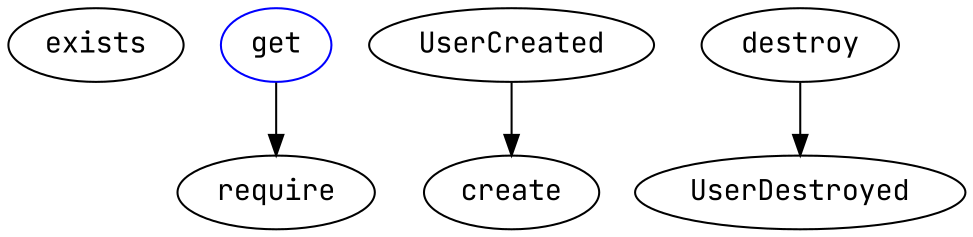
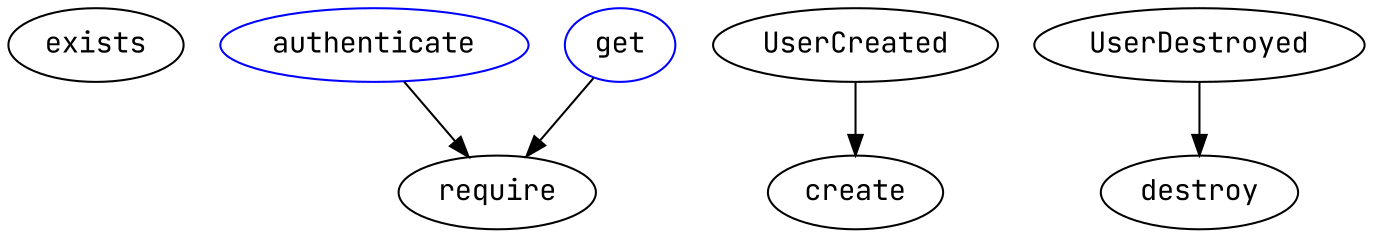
none -> (374, 45)
(800, 109) -> (1199, 109)
